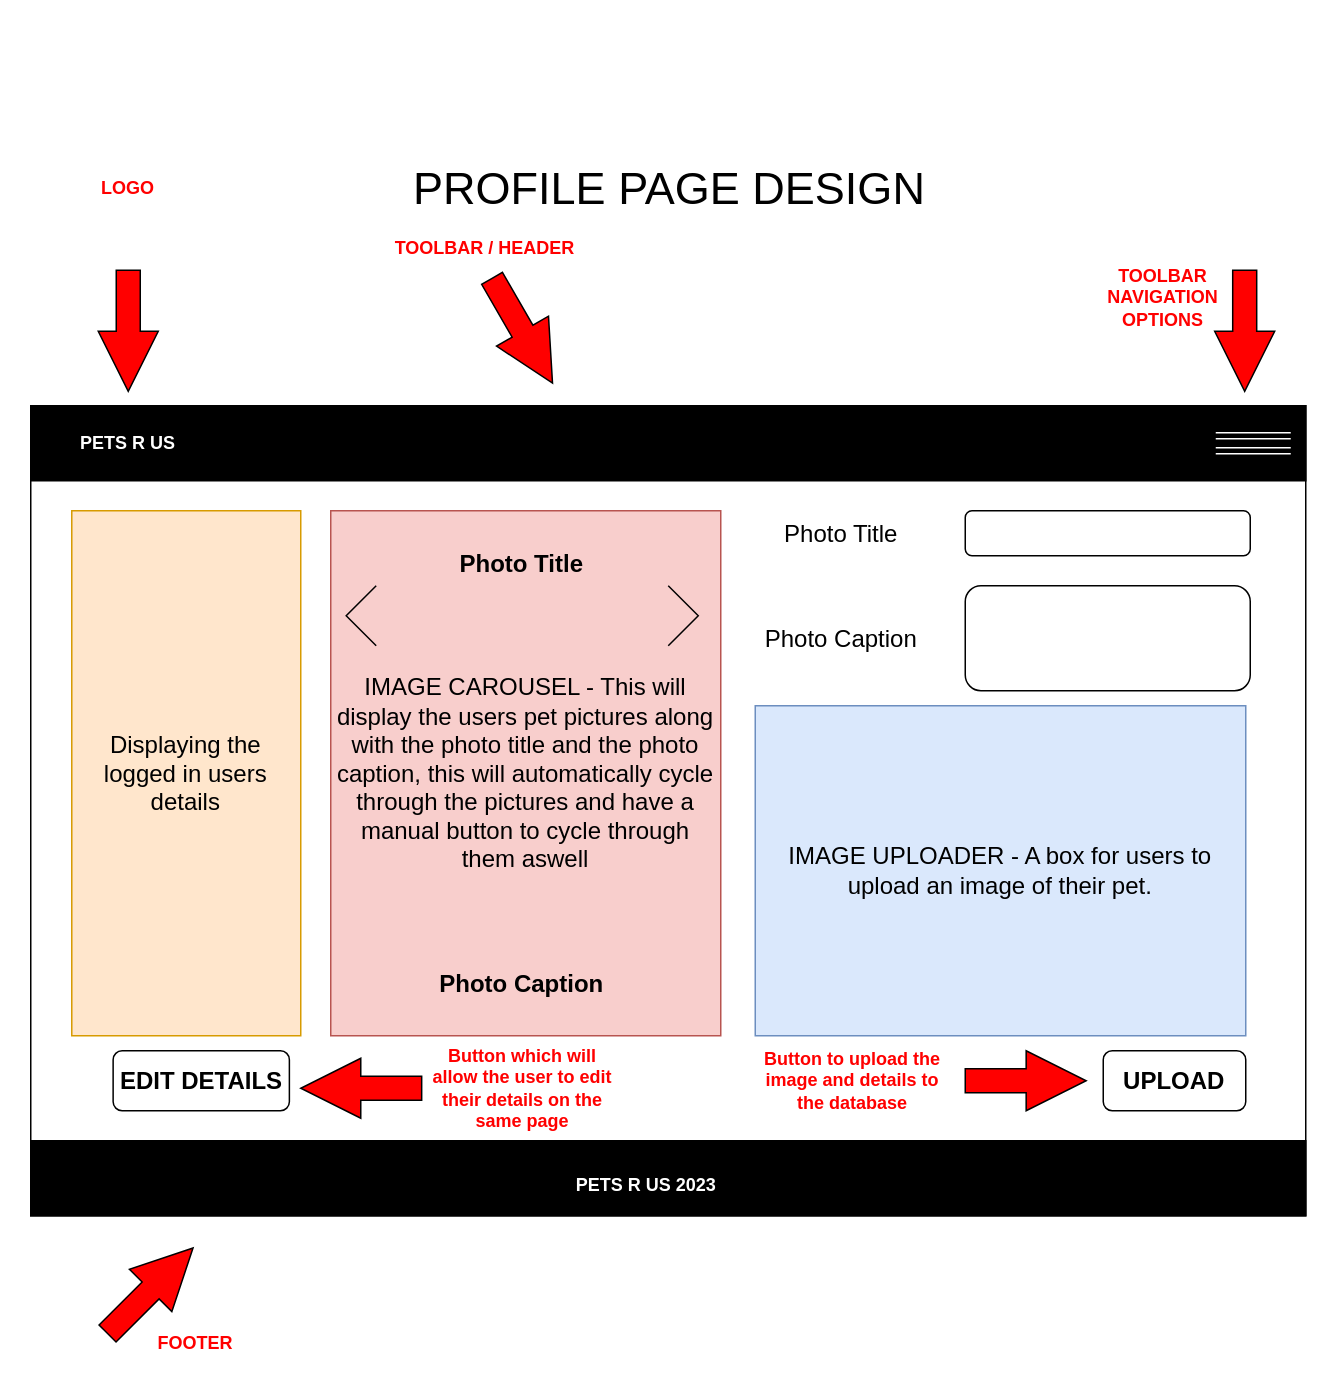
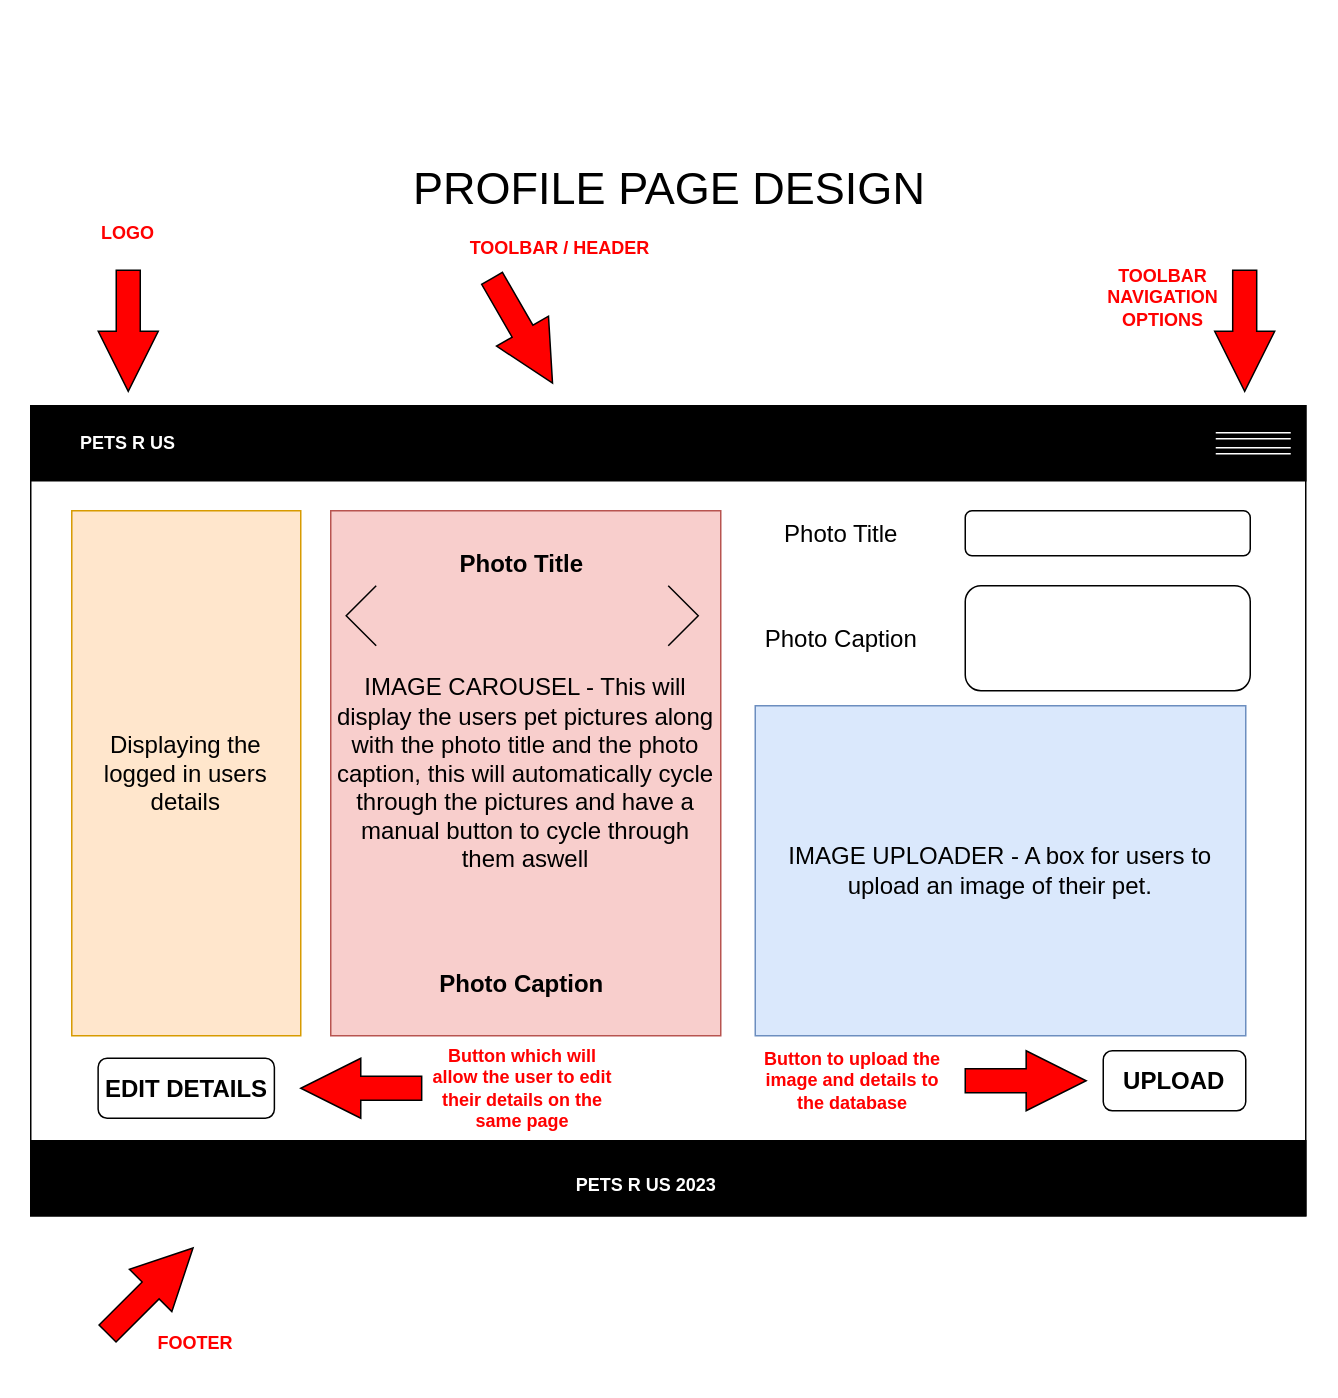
(128, 188) -> (128, 233)
(485, 248) -> (560, 248)
(201, 1081) -> (186, 1088)
